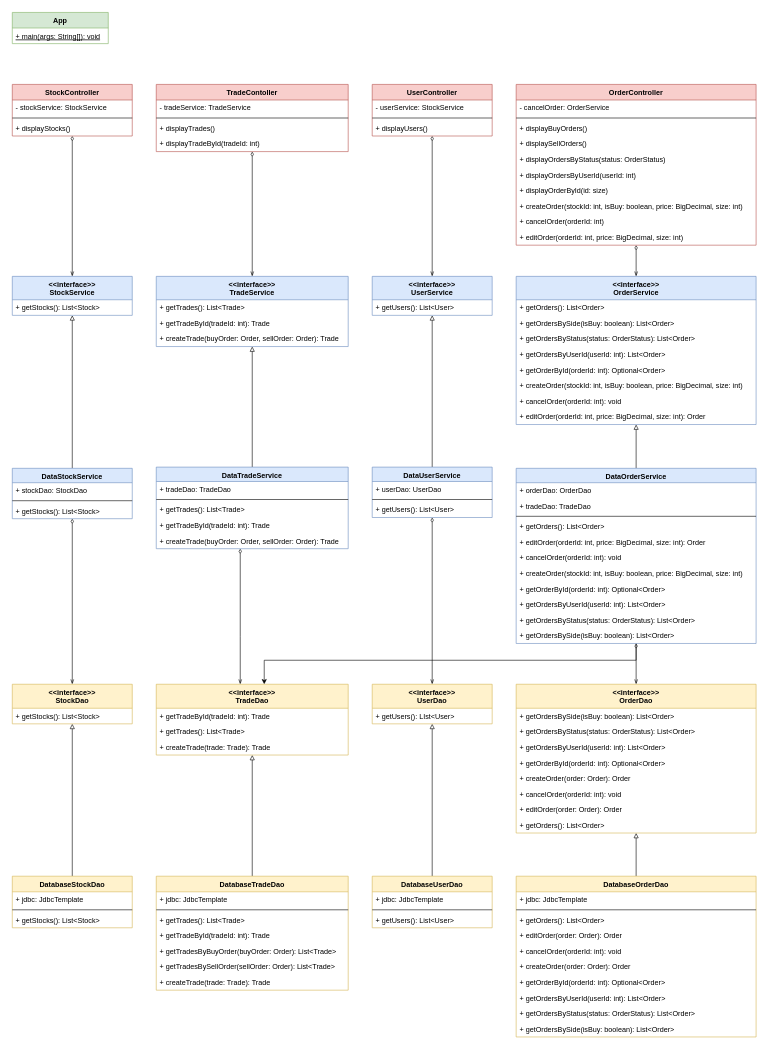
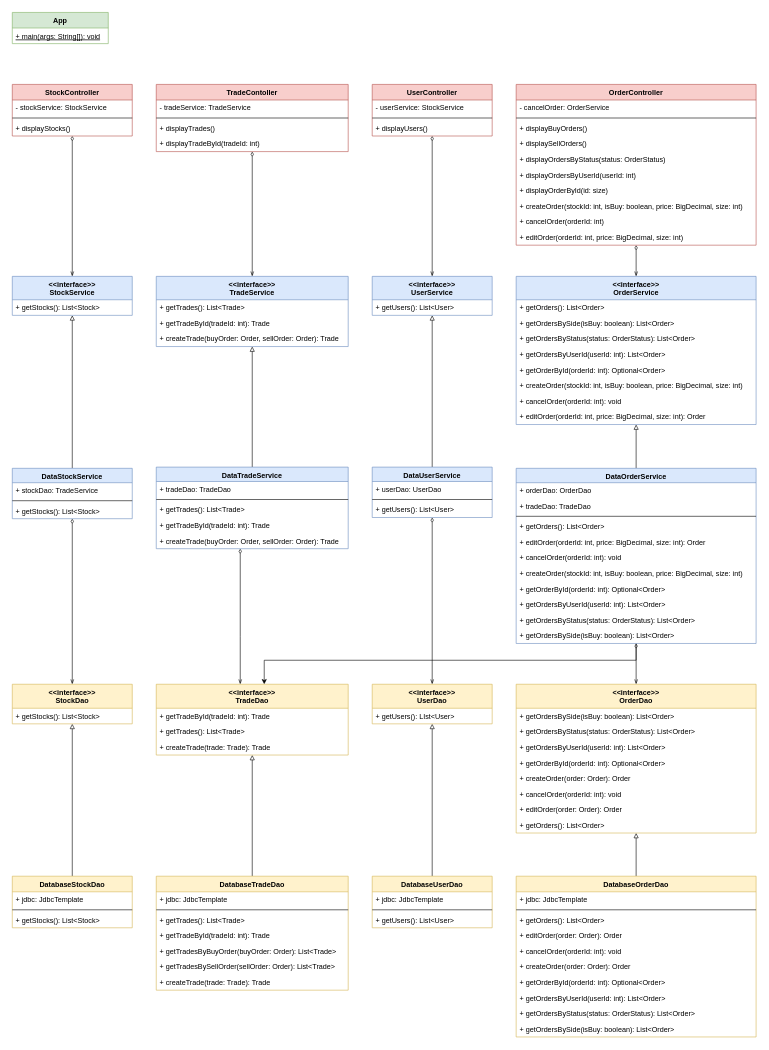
(53, 491) -> (60, 491)
